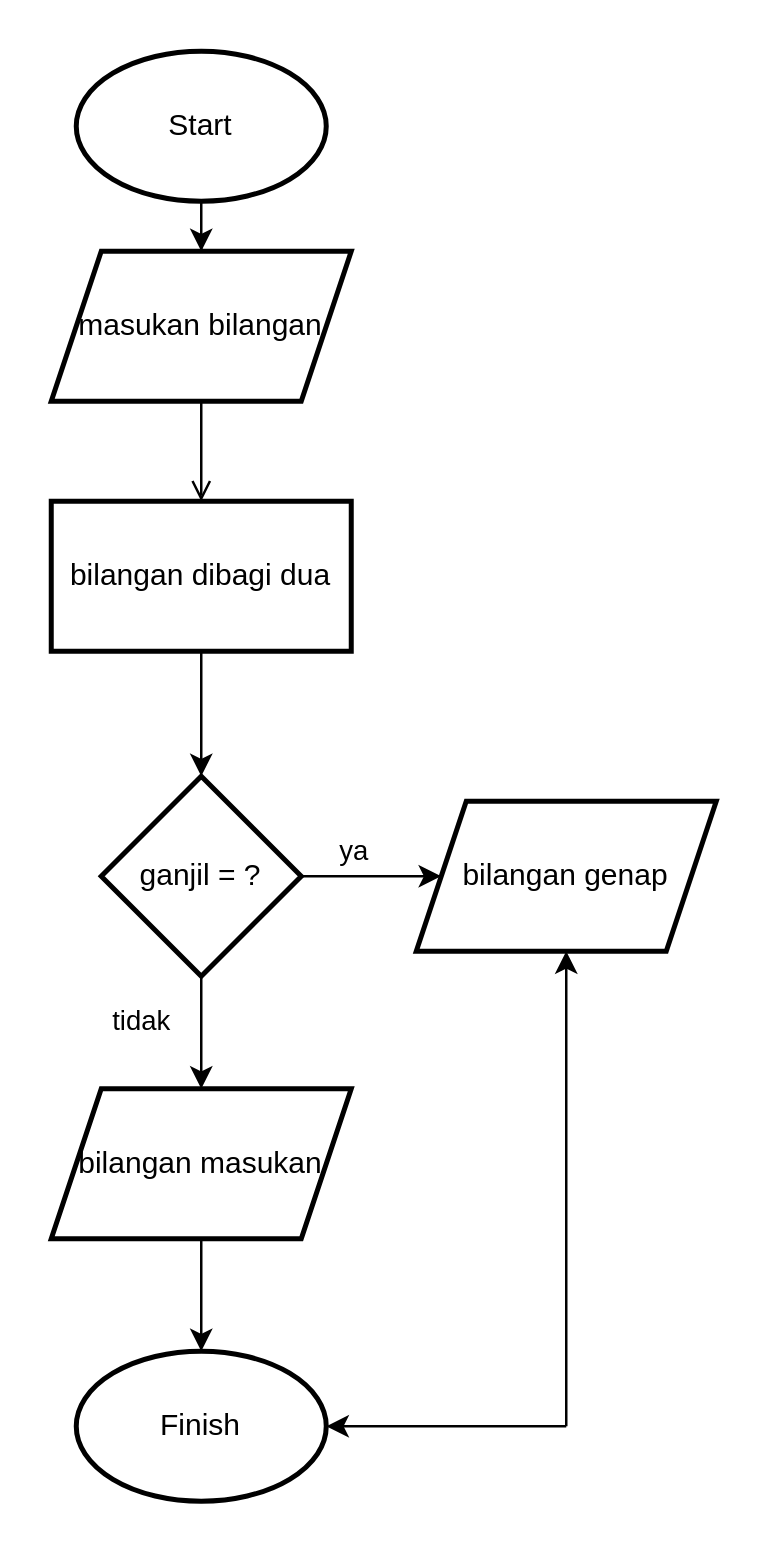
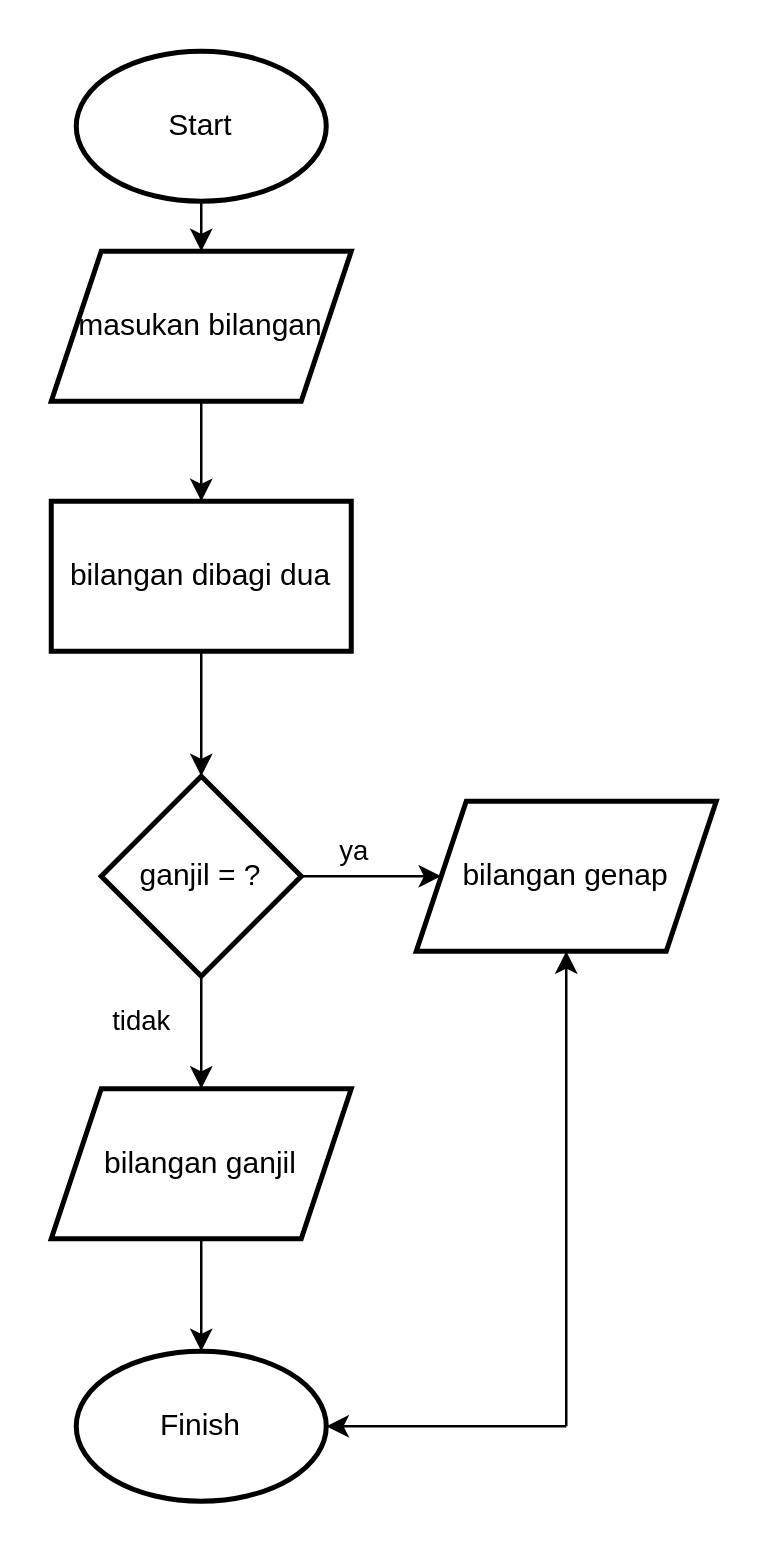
(201, 487) -> (201, 483)
(201, 1164) -> (201, 1164)
